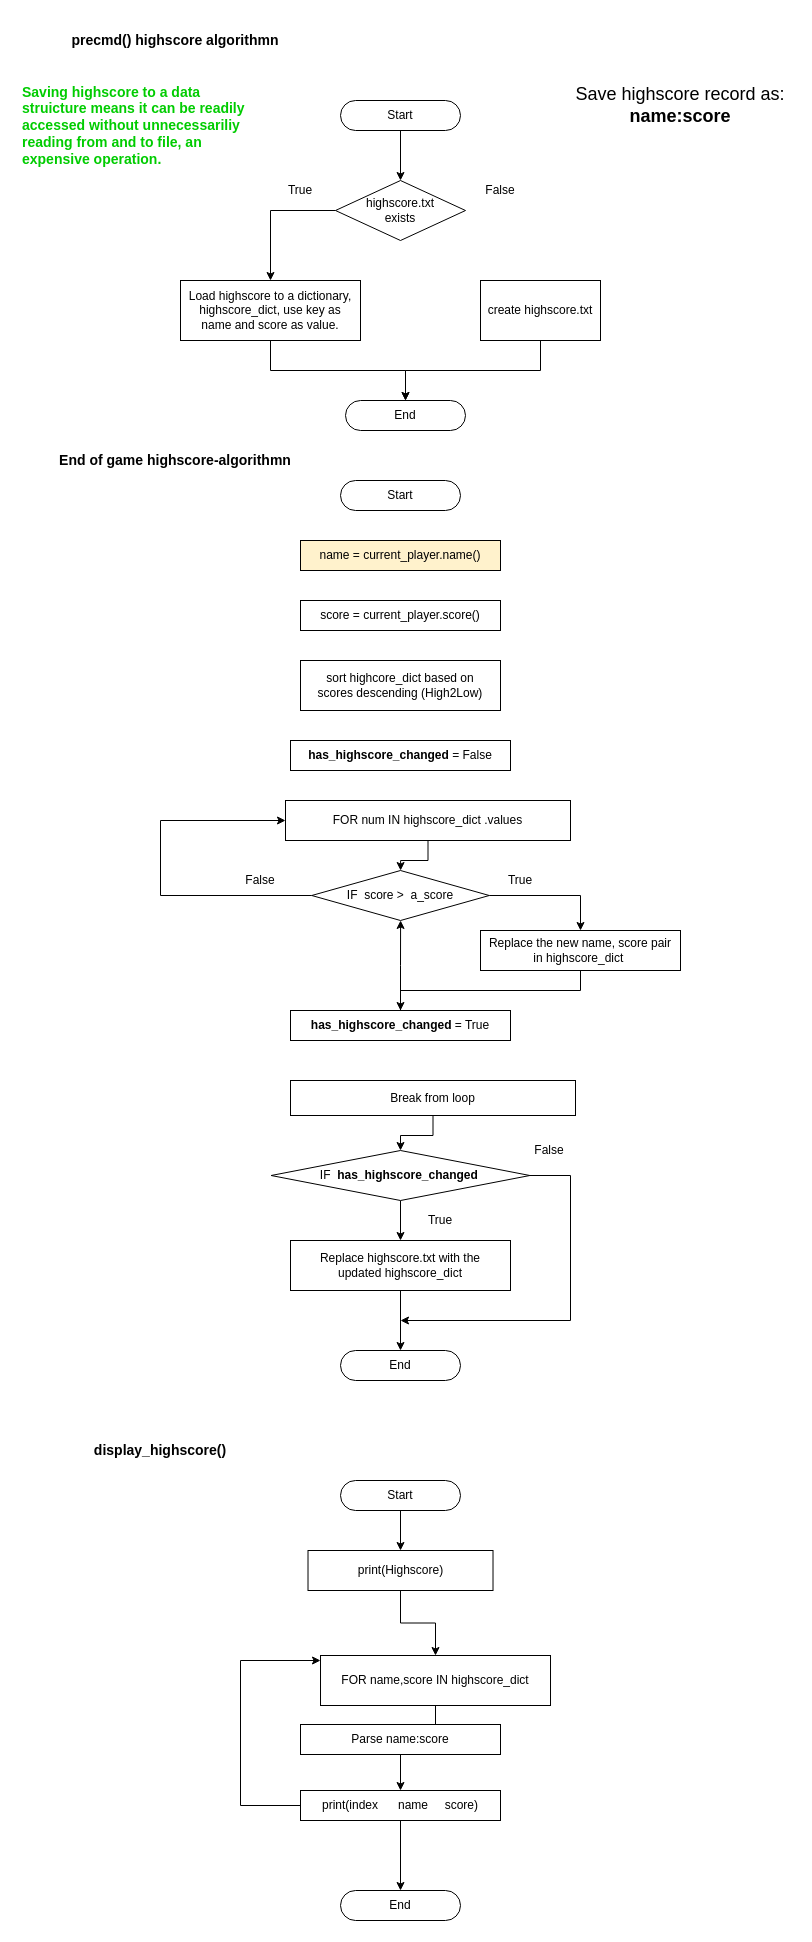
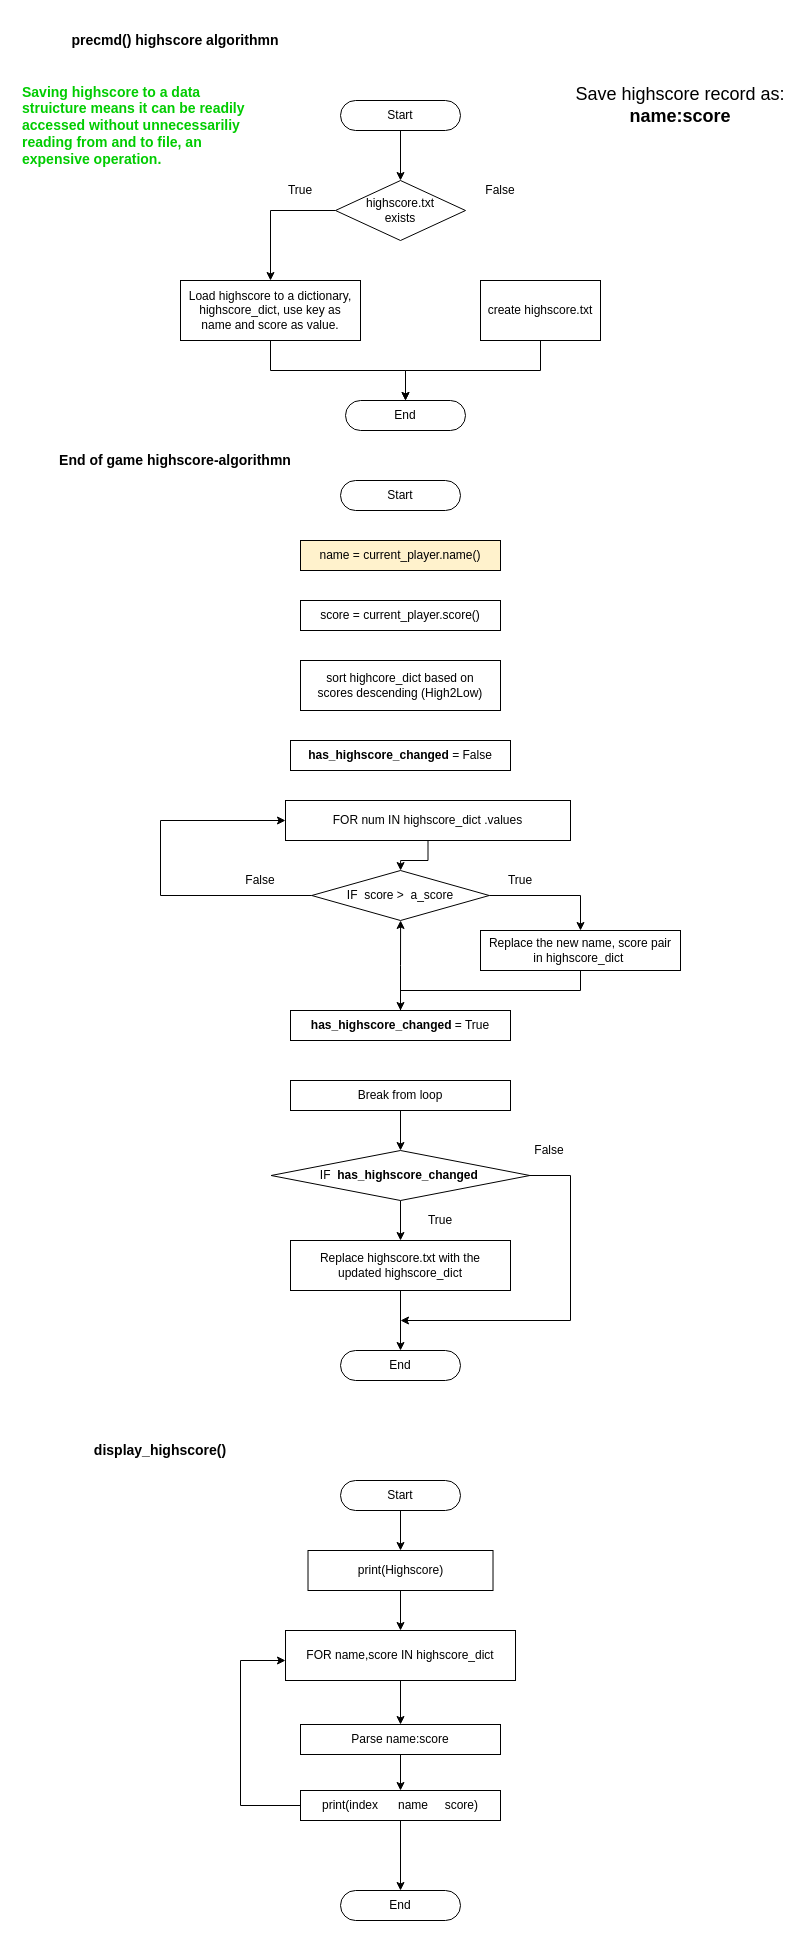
(433, 1098) -> (401, 1096)
(436, 1681) -> (401, 1656)
